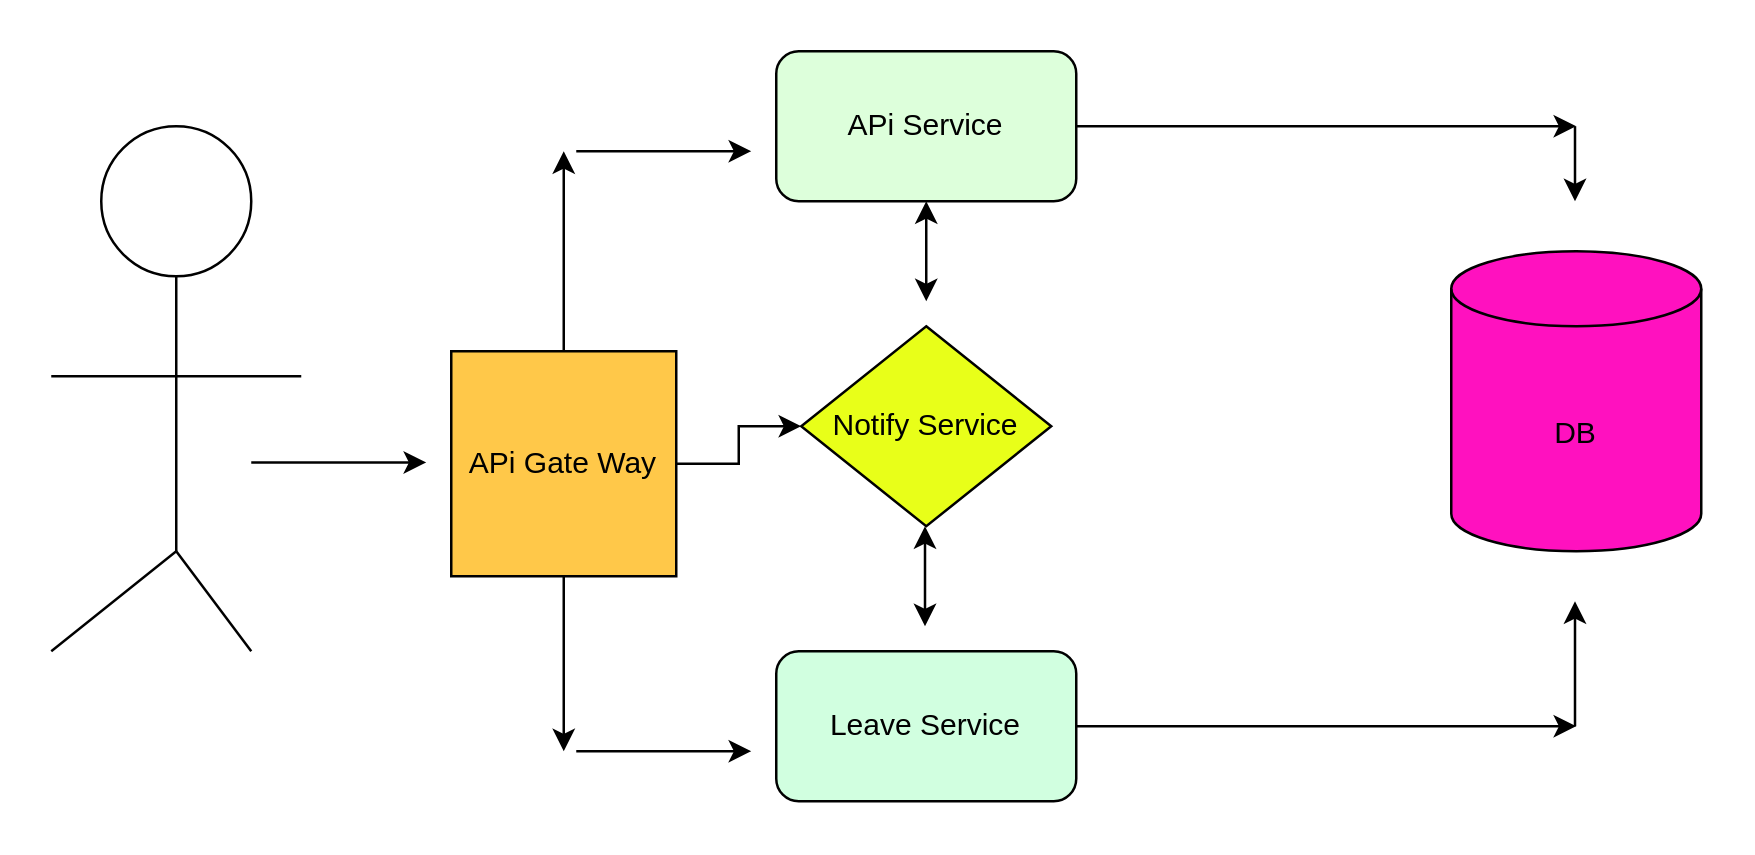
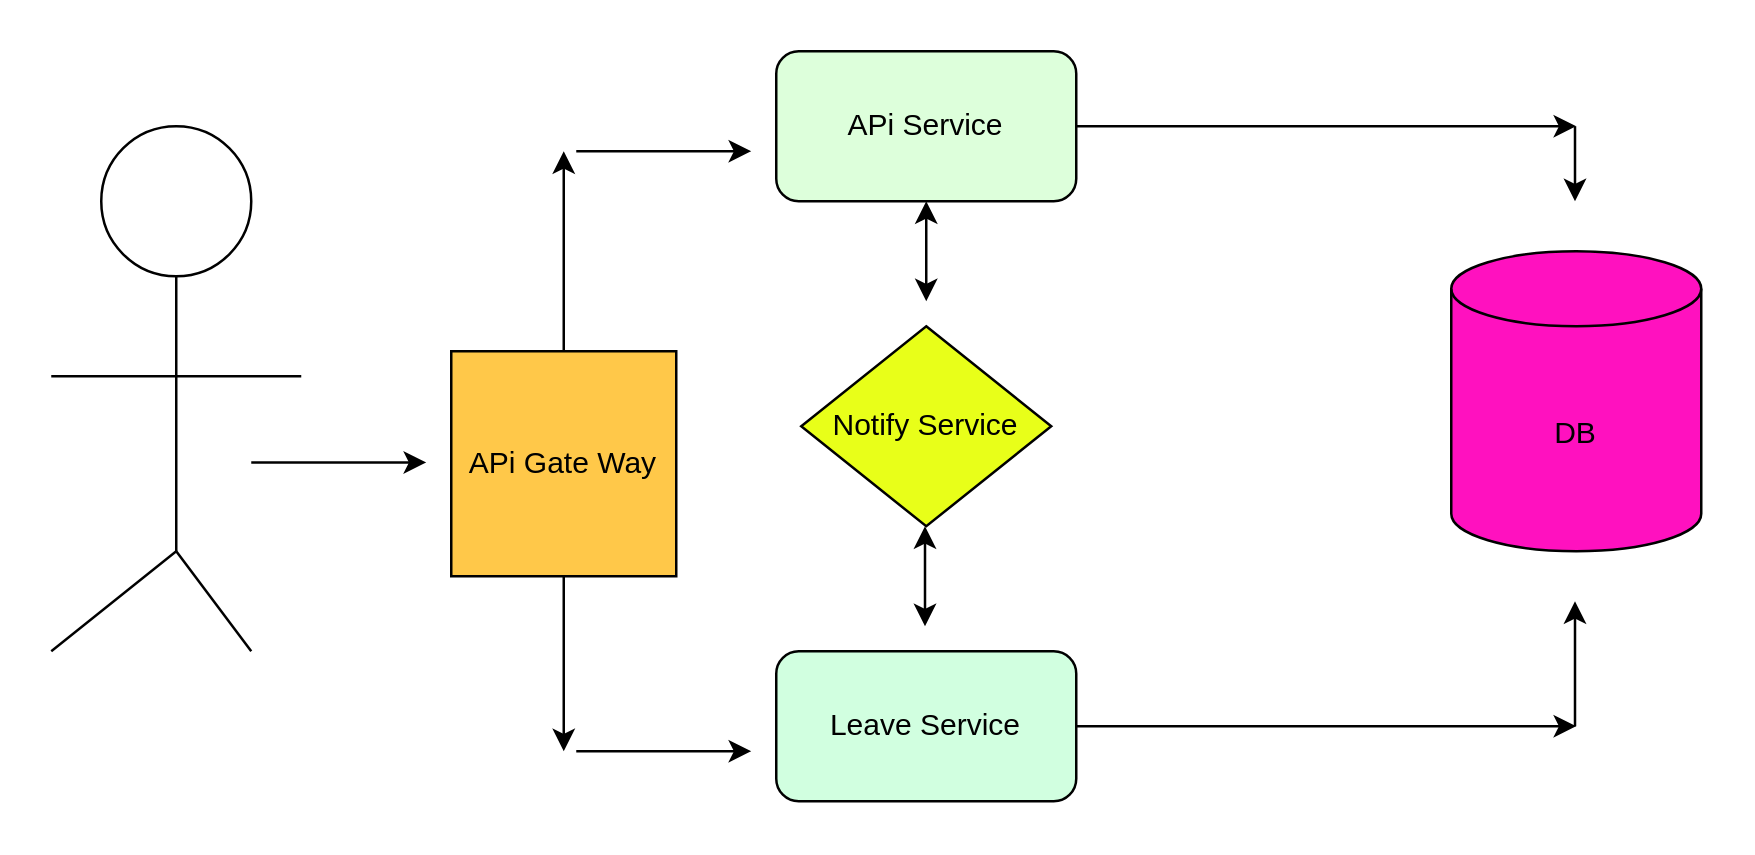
(739, 454) -> none
